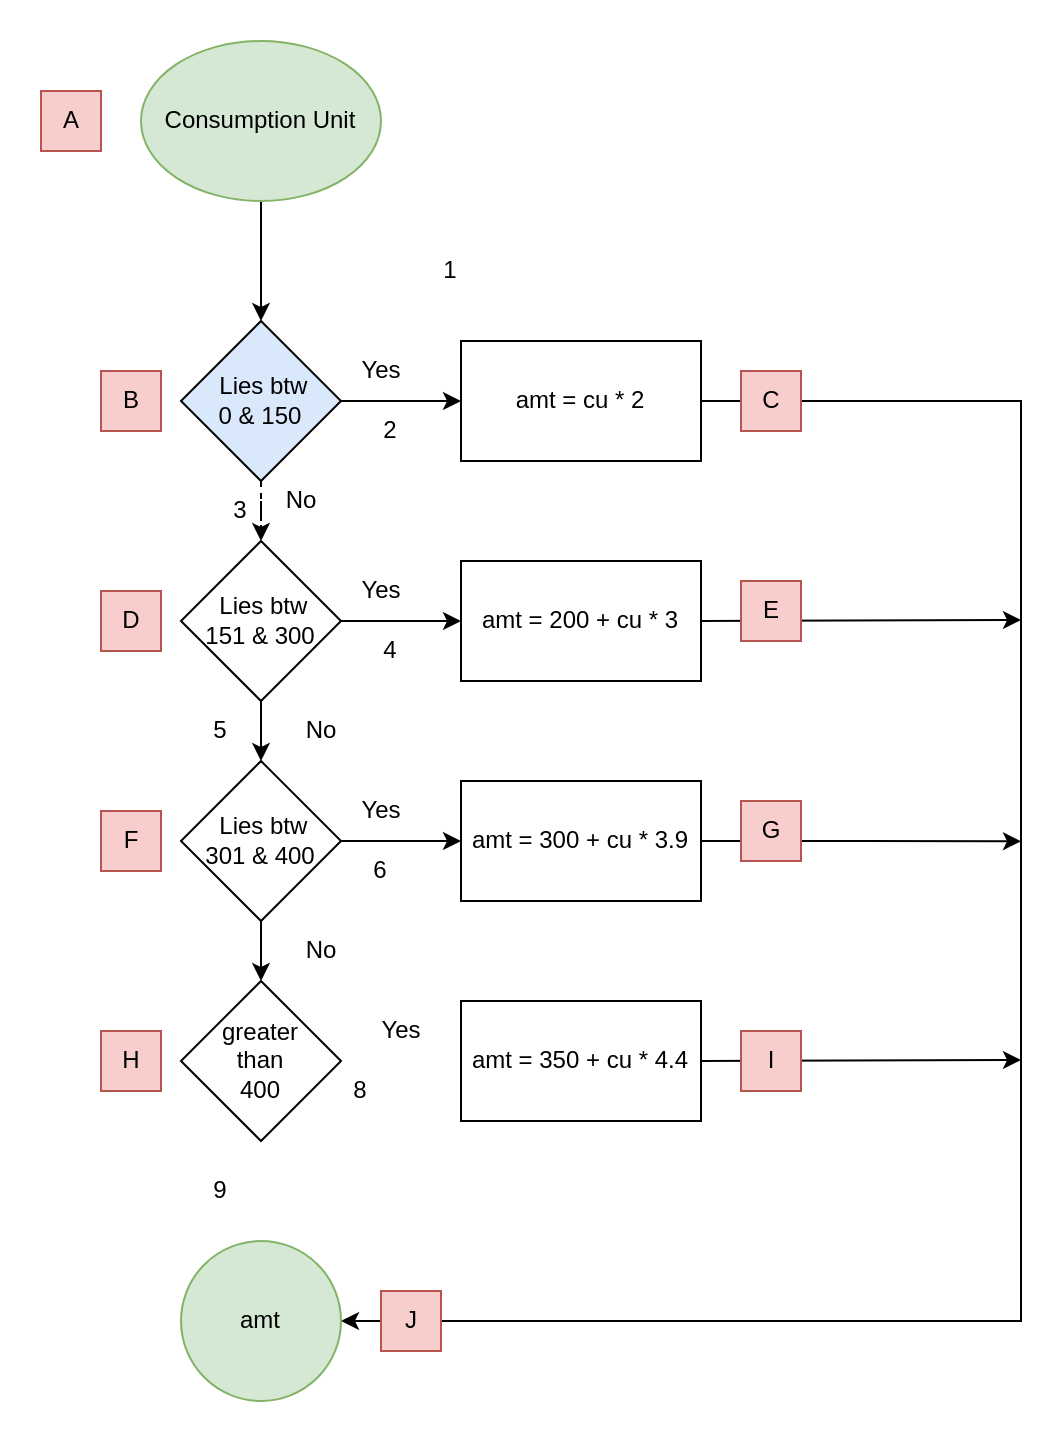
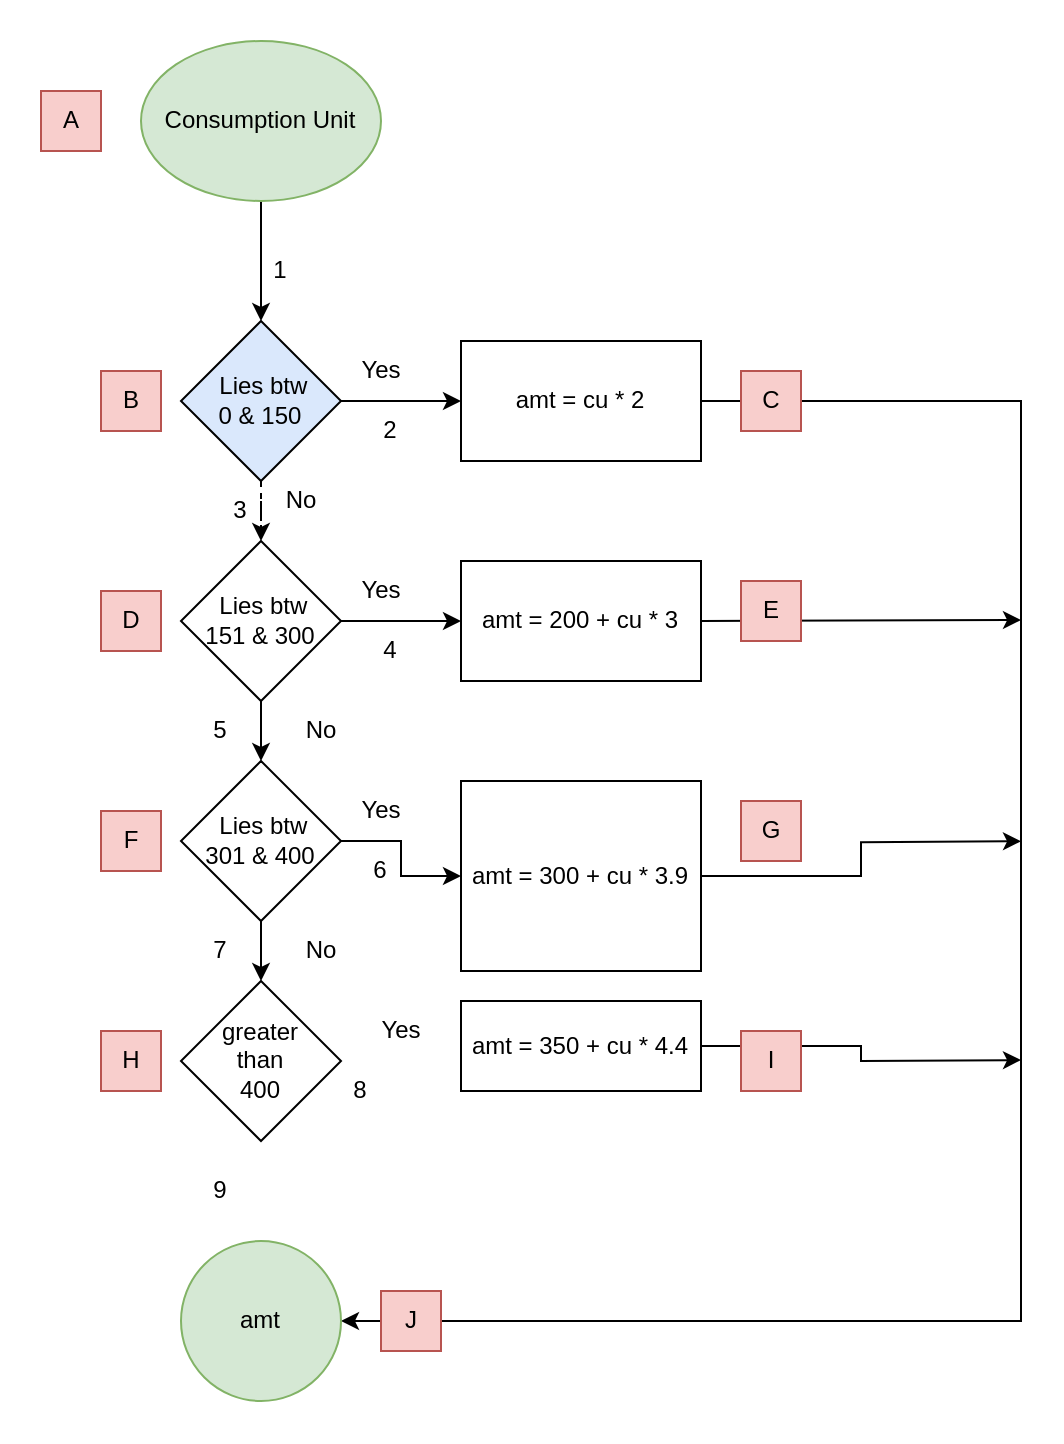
(451, 271) -> (281, 271)
(581, 841) -> (581, 876)
none -> (221, 951)
(581, 1061) -> (581, 1046)
